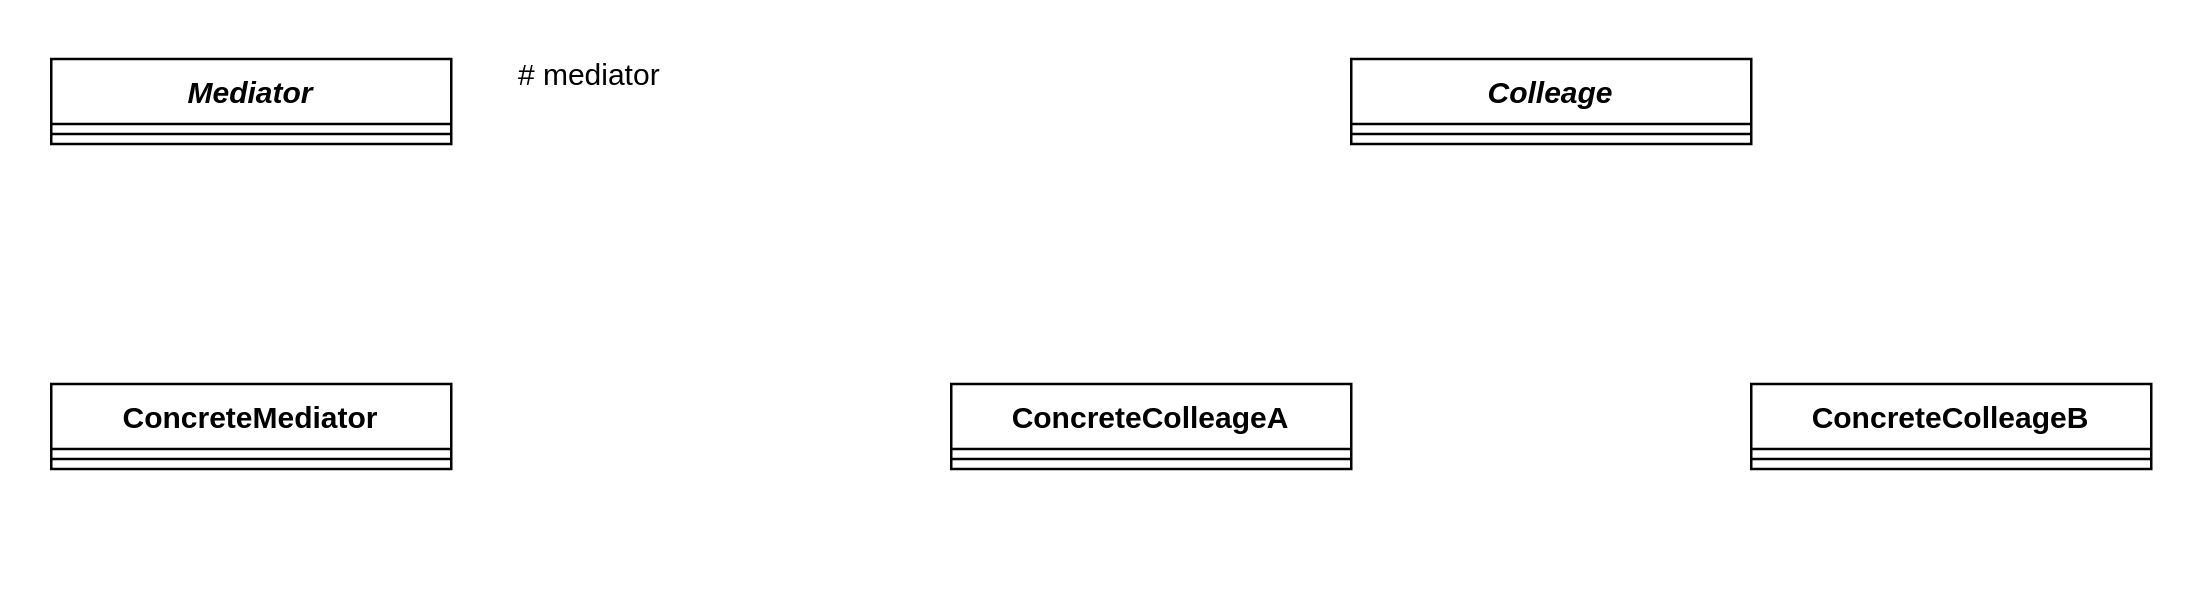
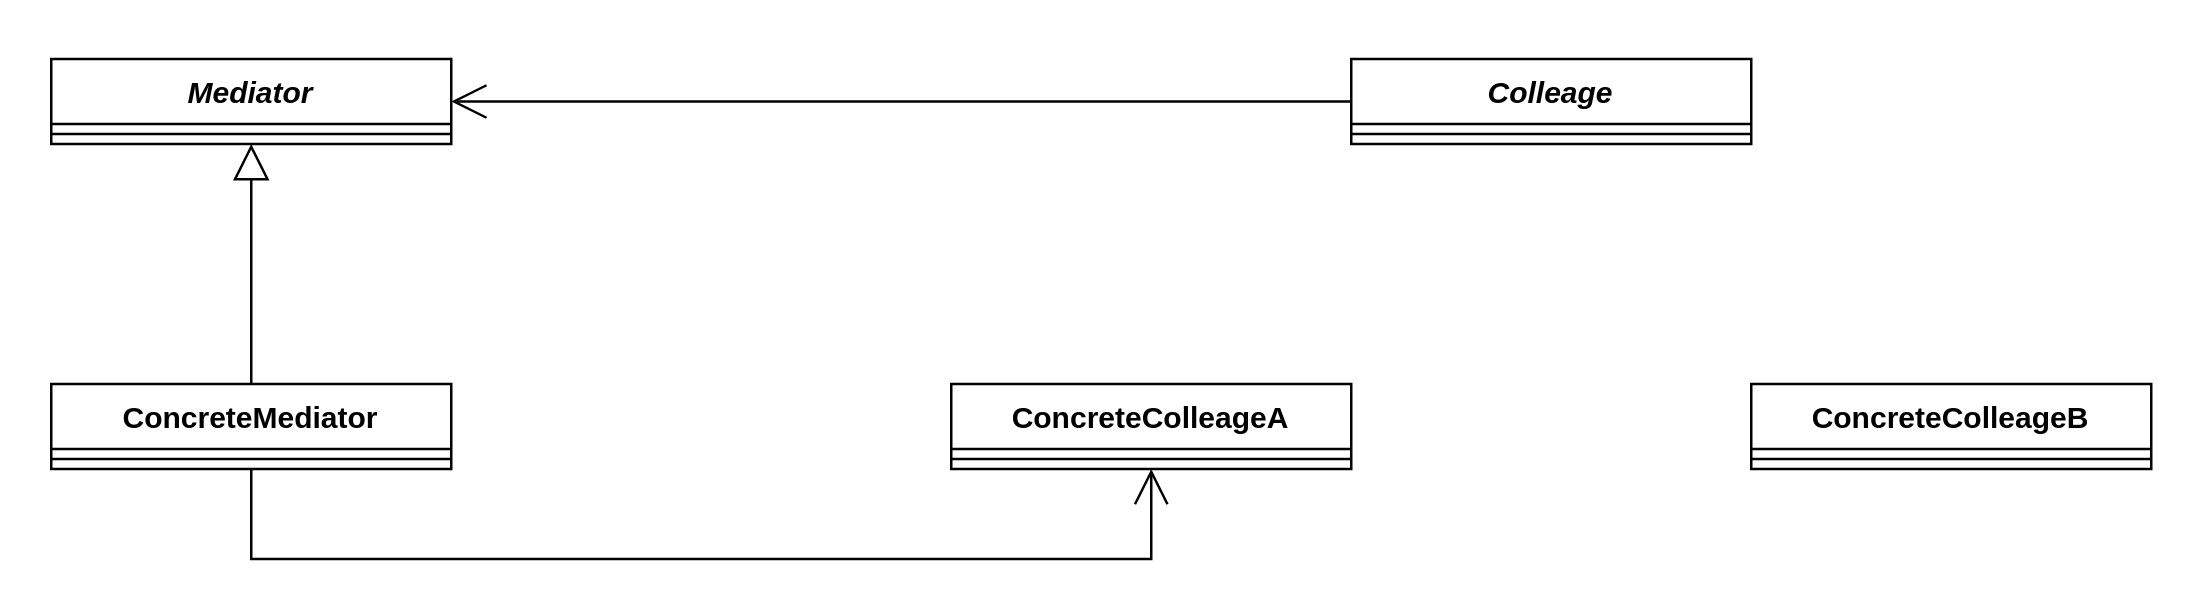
(589, 76) -> none
none -> (904, 101)
none -> (251, 281)
none -> (700, 559)
